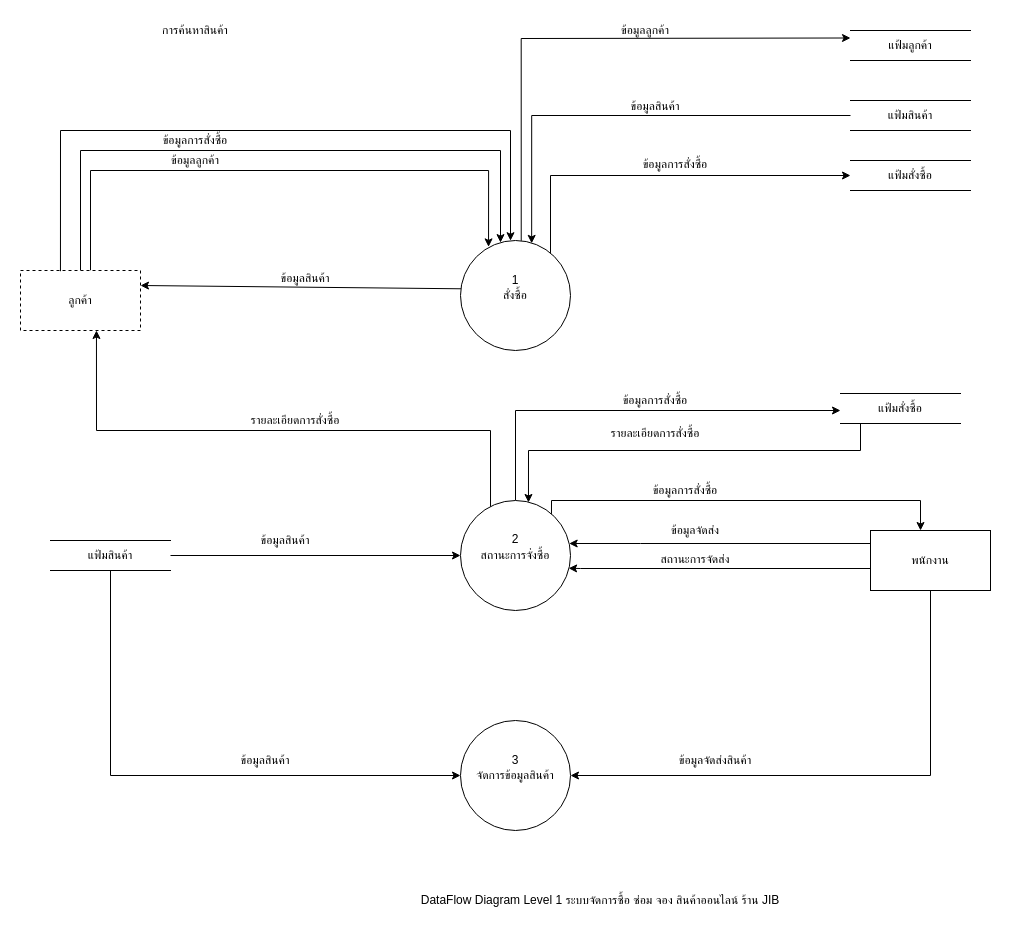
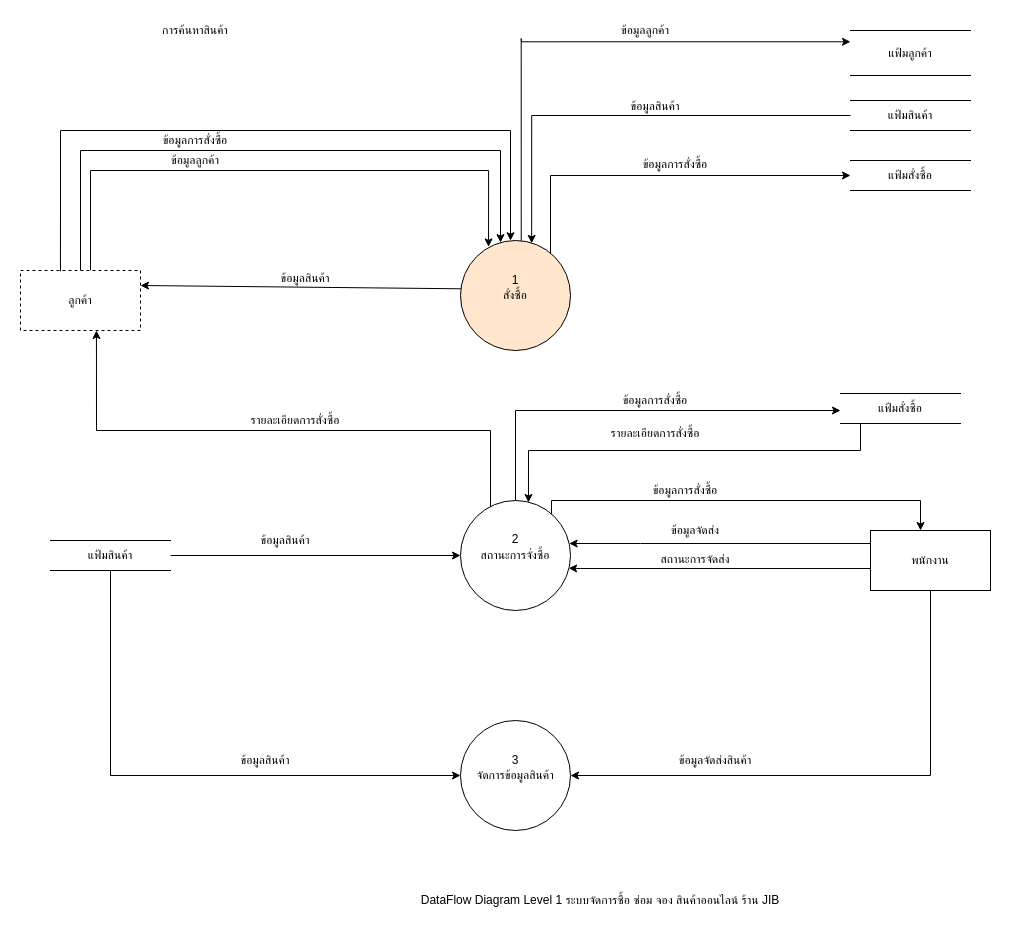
(911, 46) -> (911, 53)
(516, 296) -> (516, 296)
